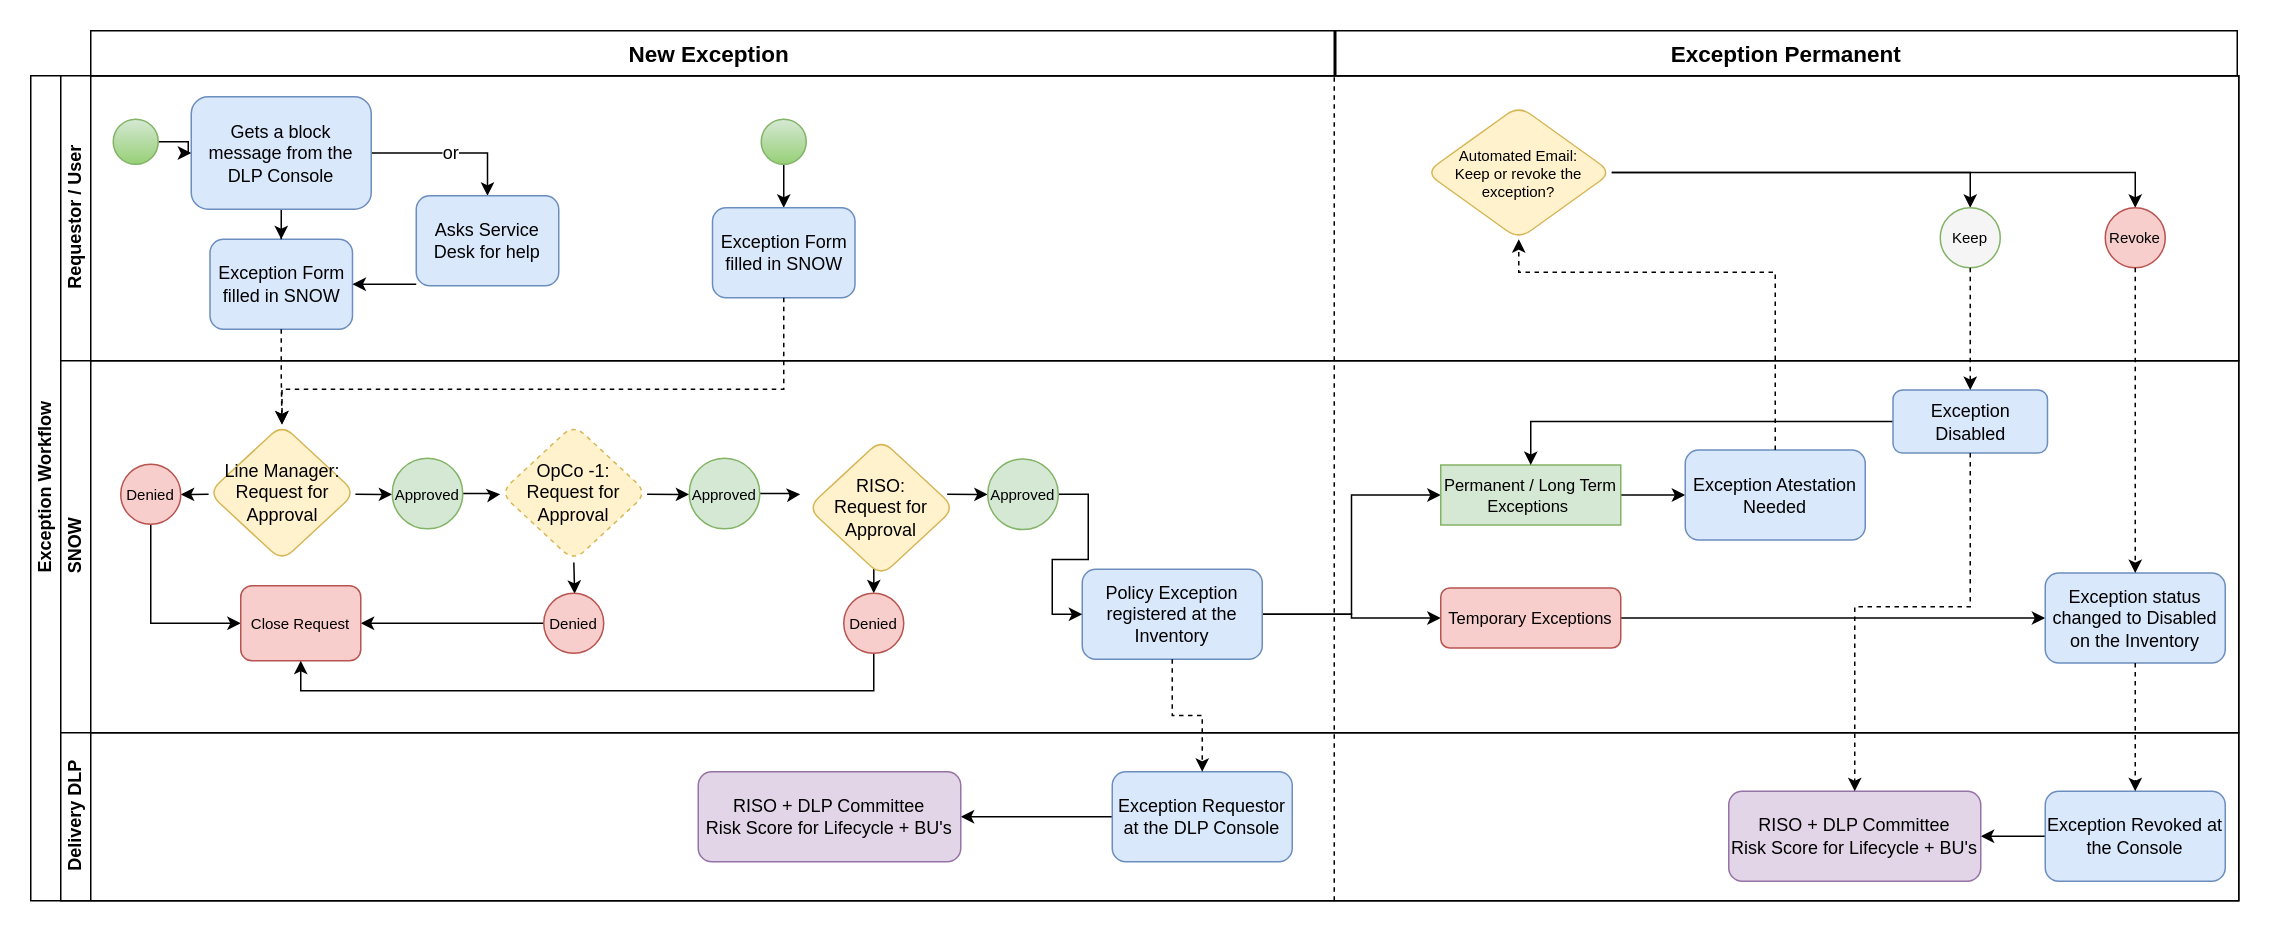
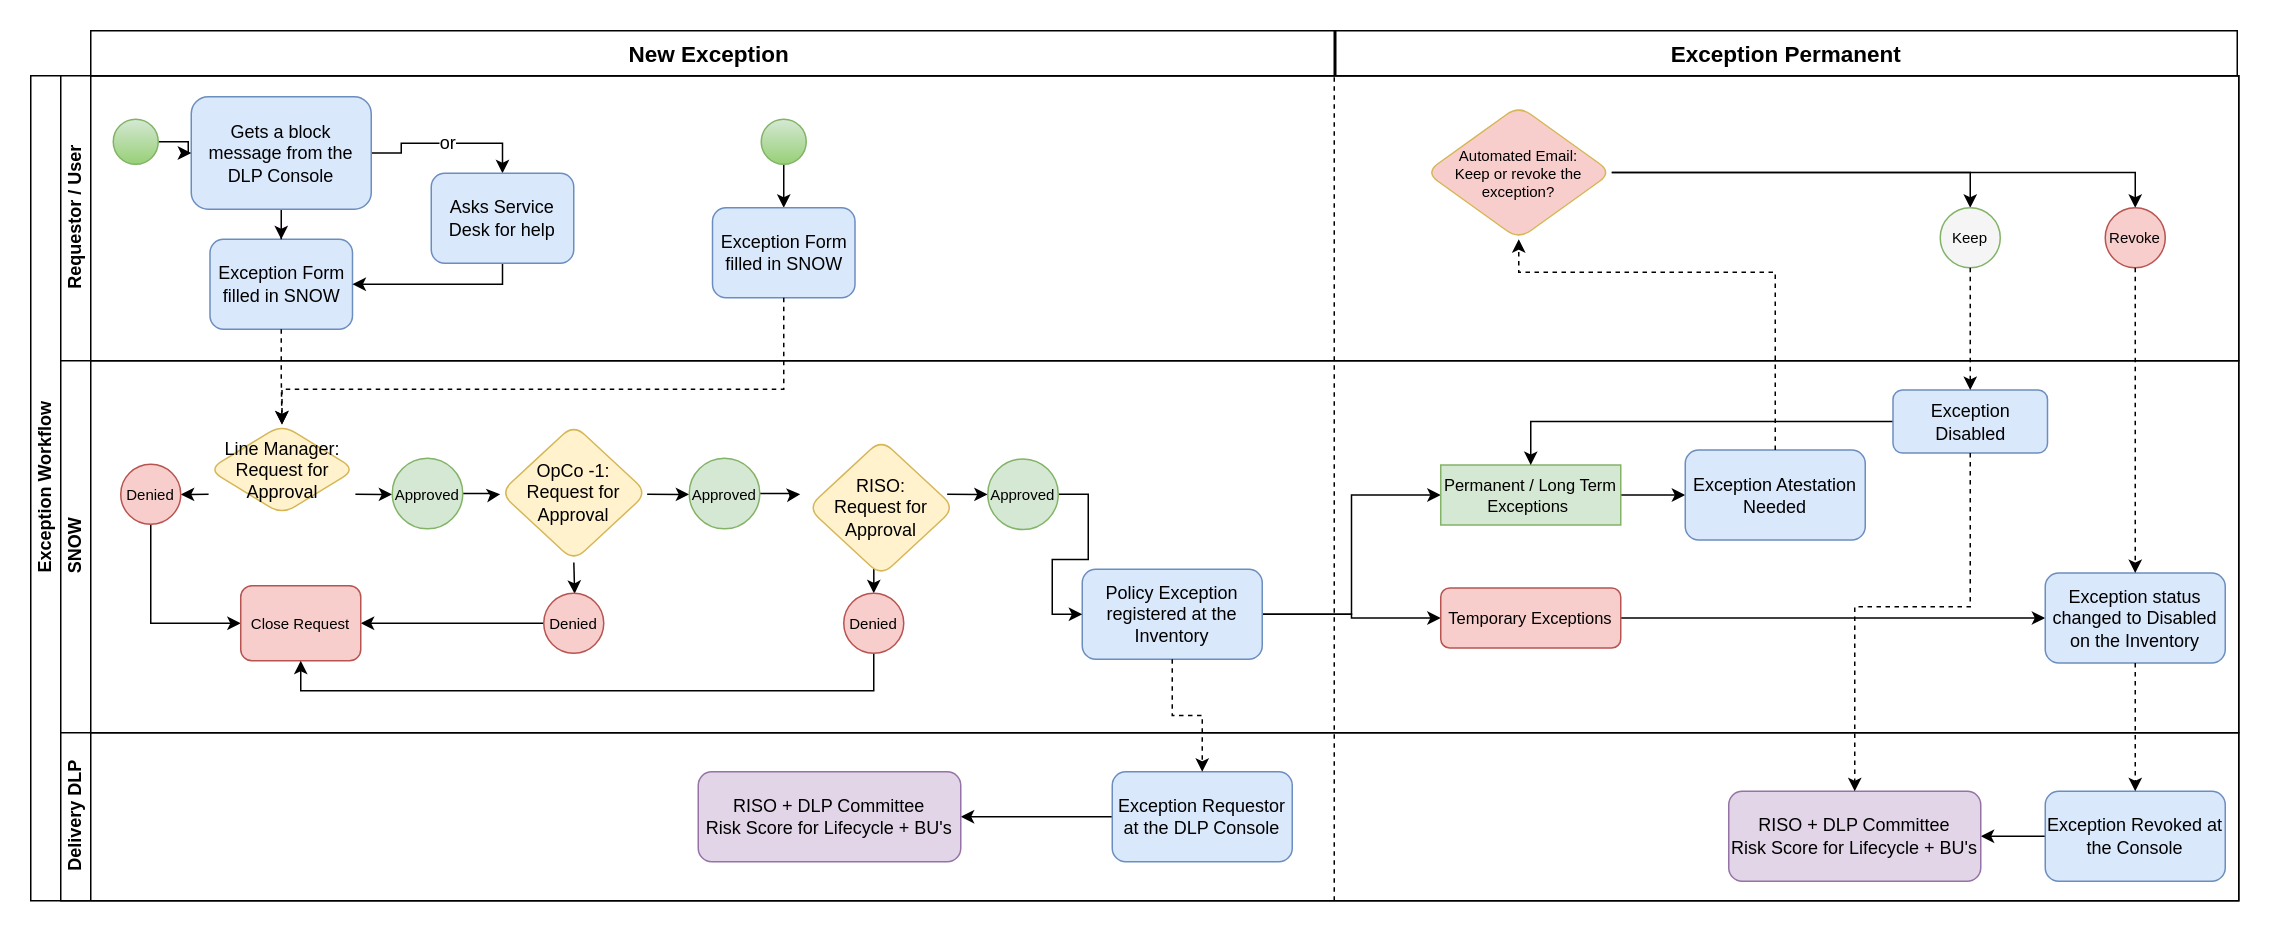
(1519, 173) -> (1519, 173)
(488, 241) -> (503, 218)
(282, 493) -> (282, 470)
(574, 493) -> (574, 493)
